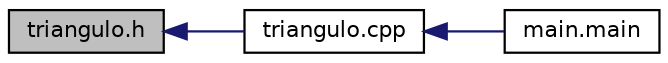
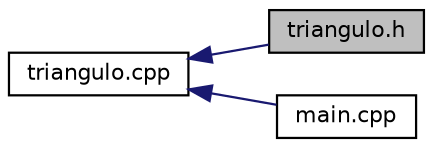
(216, 31) -> (240, 50)
(582, 31) -> (347, 117)
